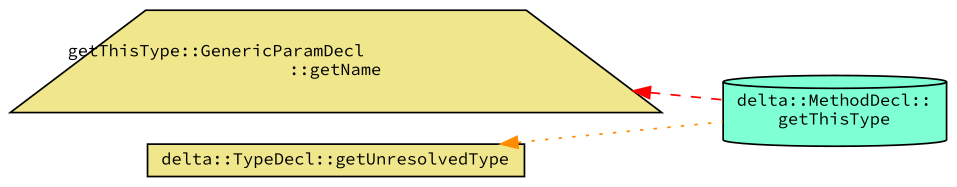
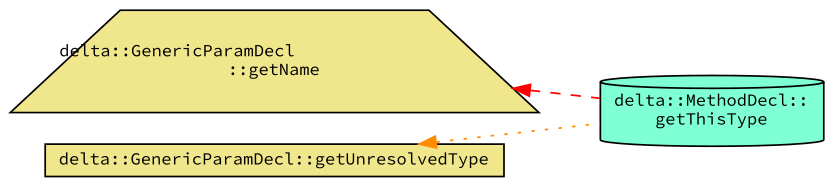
(336, 61) -> (275, 61)
(336, 160) -> (275, 160)
